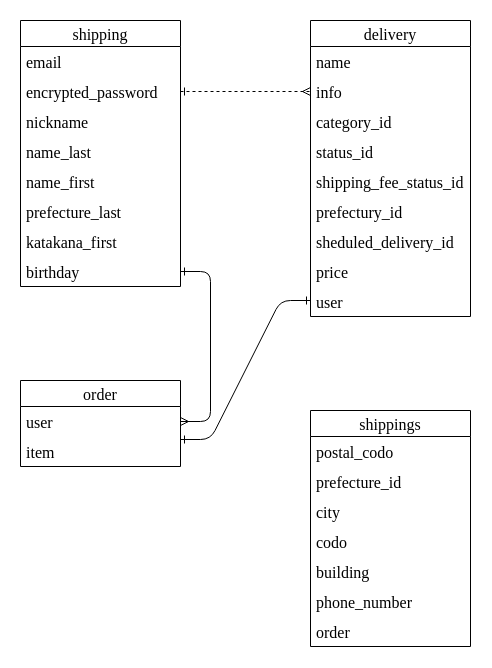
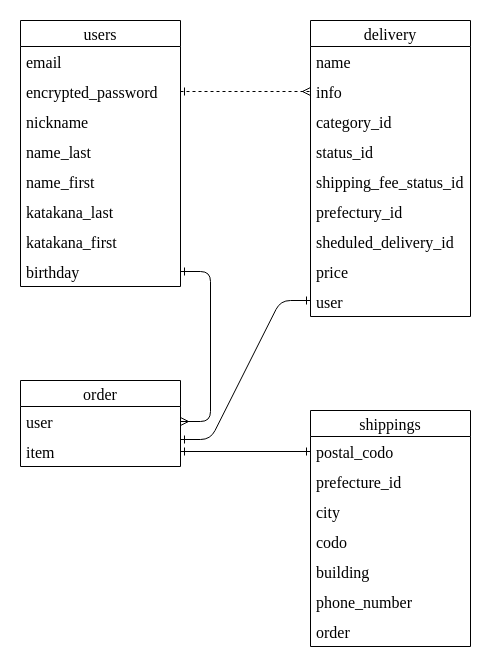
(100, 35) -> (100, 35)
(91, 213) -> (82, 213)
none -> (245, 452)
